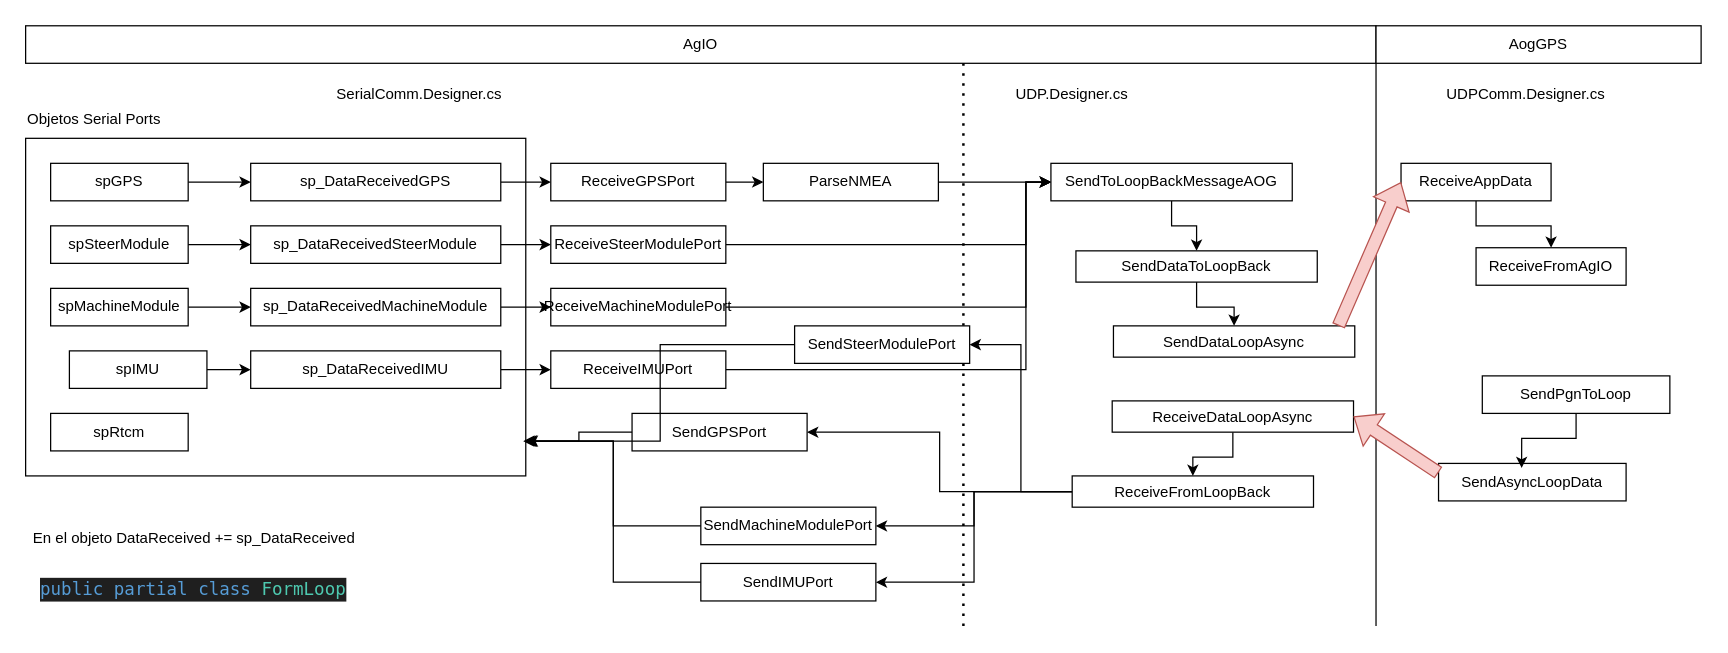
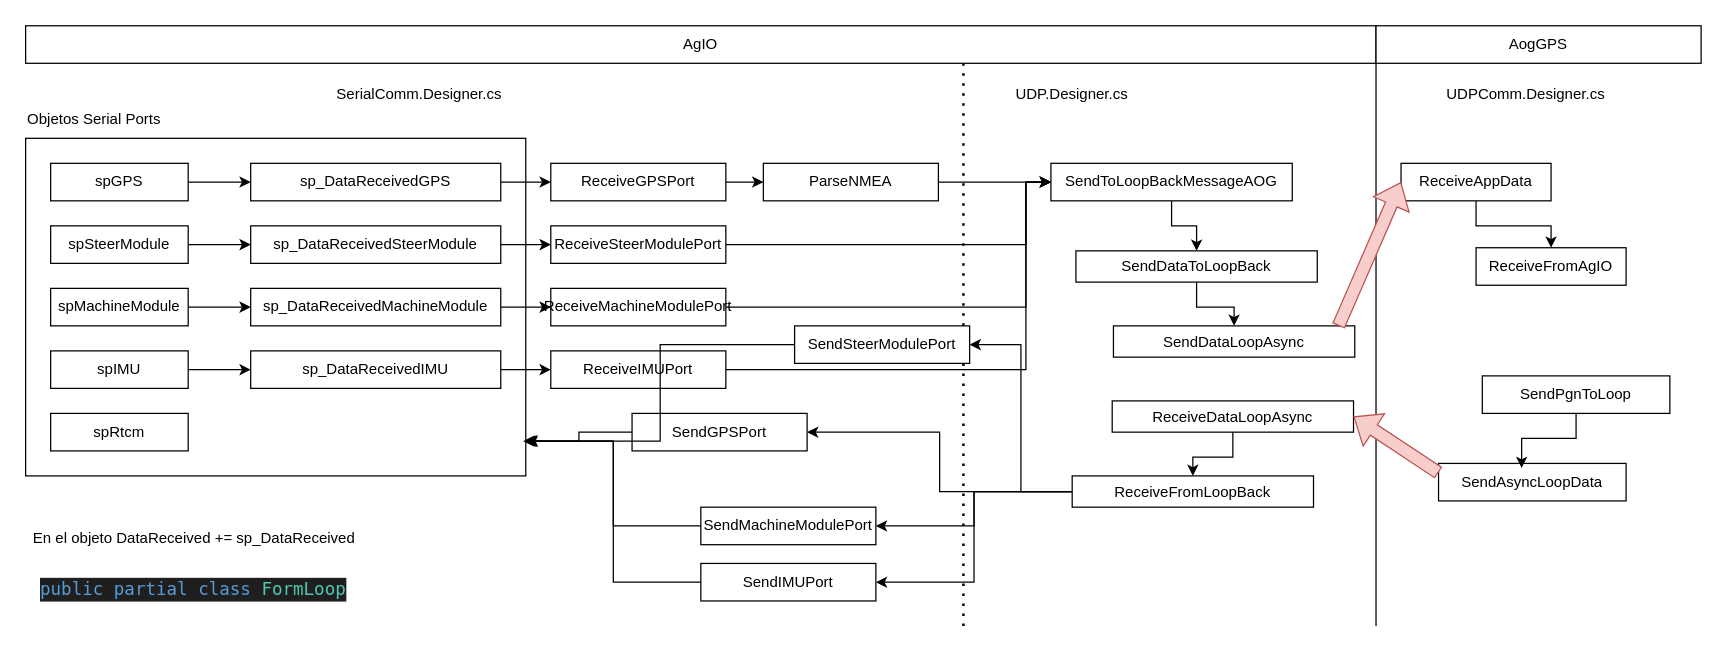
(138, 369) -> (119, 369)
